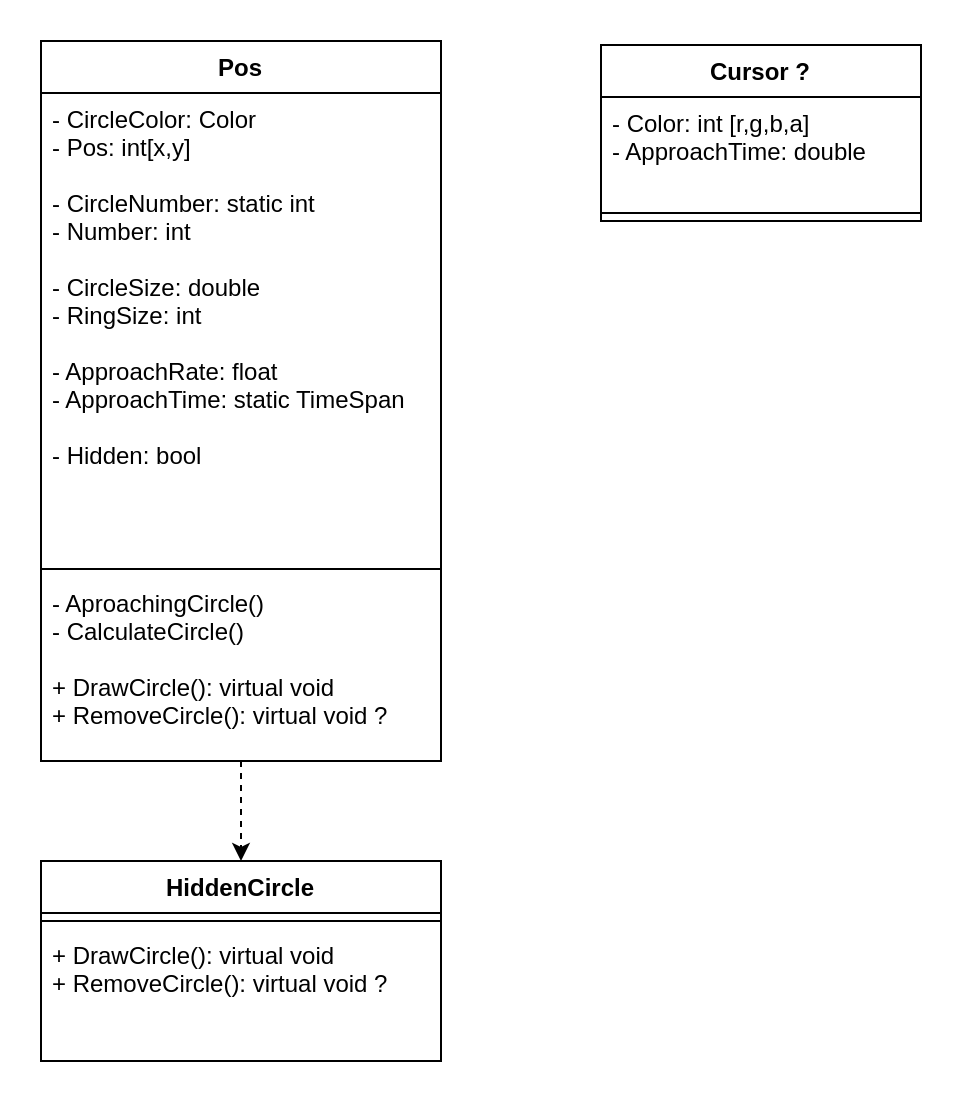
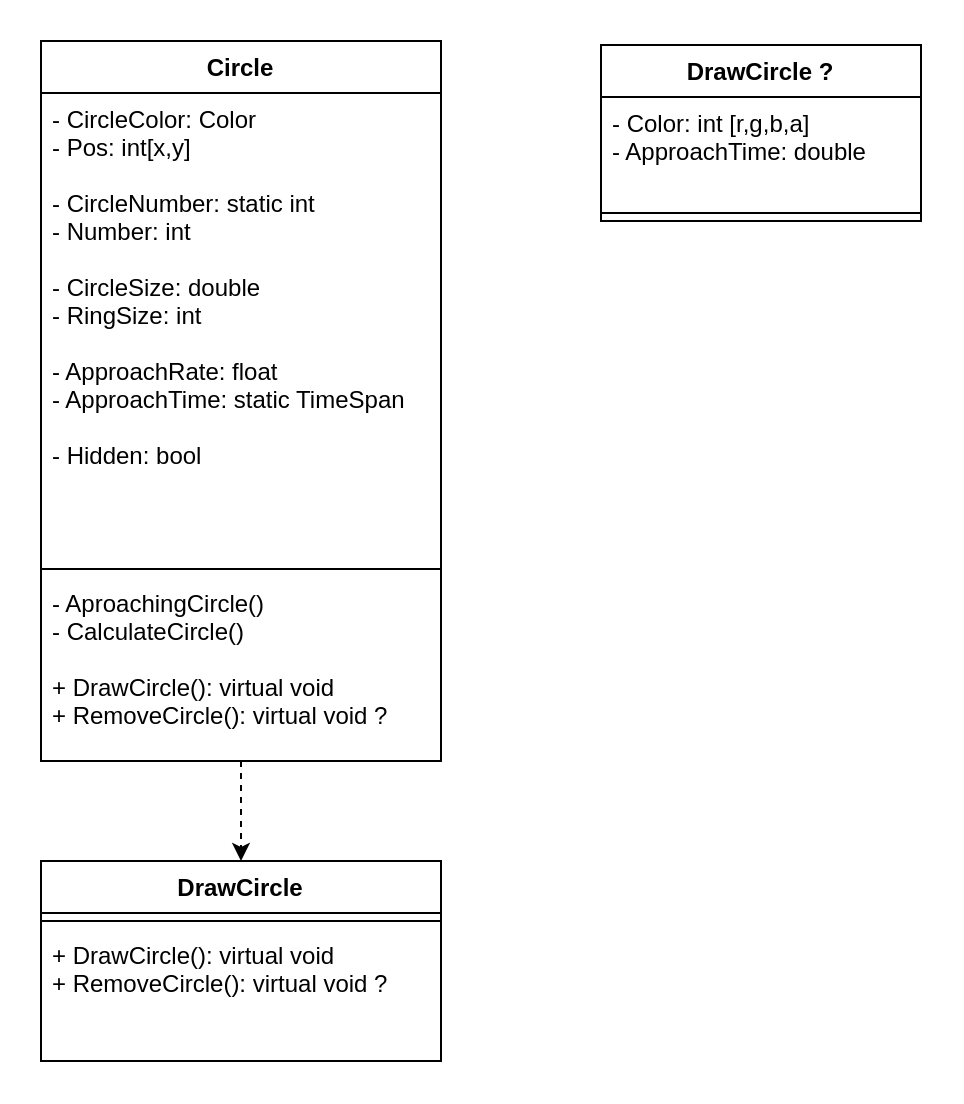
(240, 68) -> (240, 68)
(760, 72) -> (760, 72)
(240, 888) -> (240, 888)
